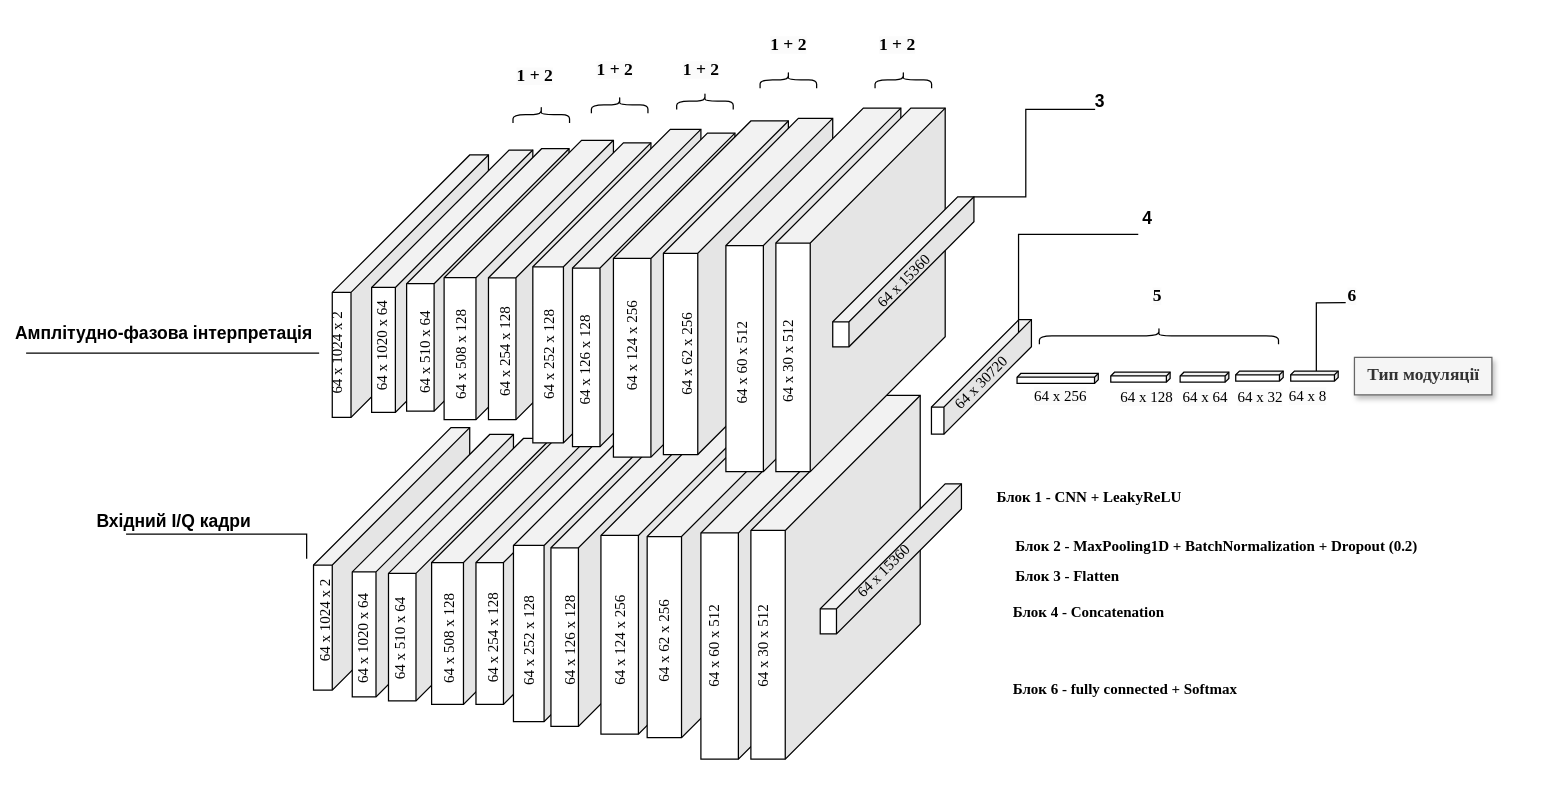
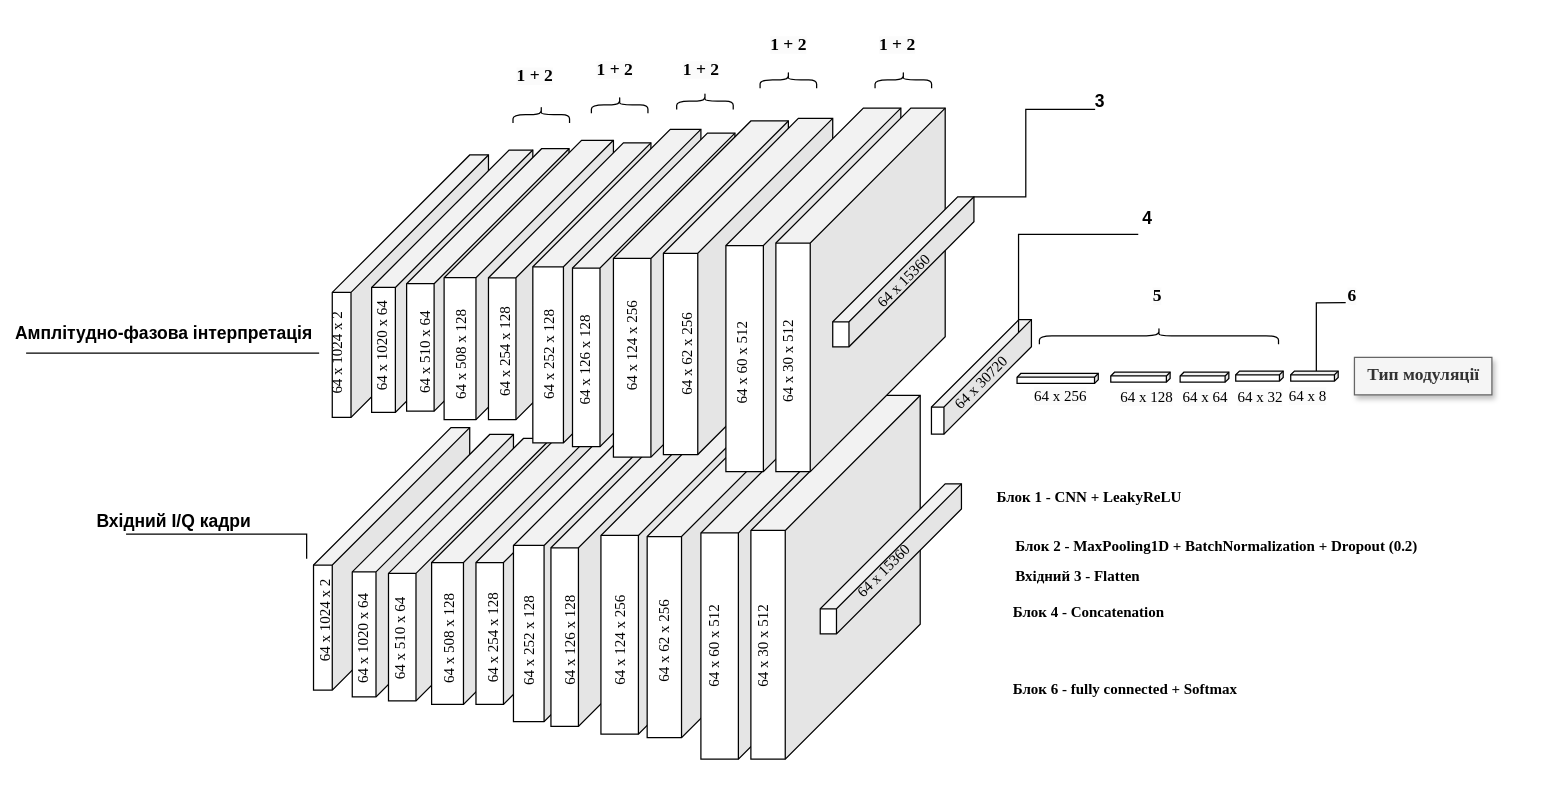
(1071, 577) -> (1084, 577)
